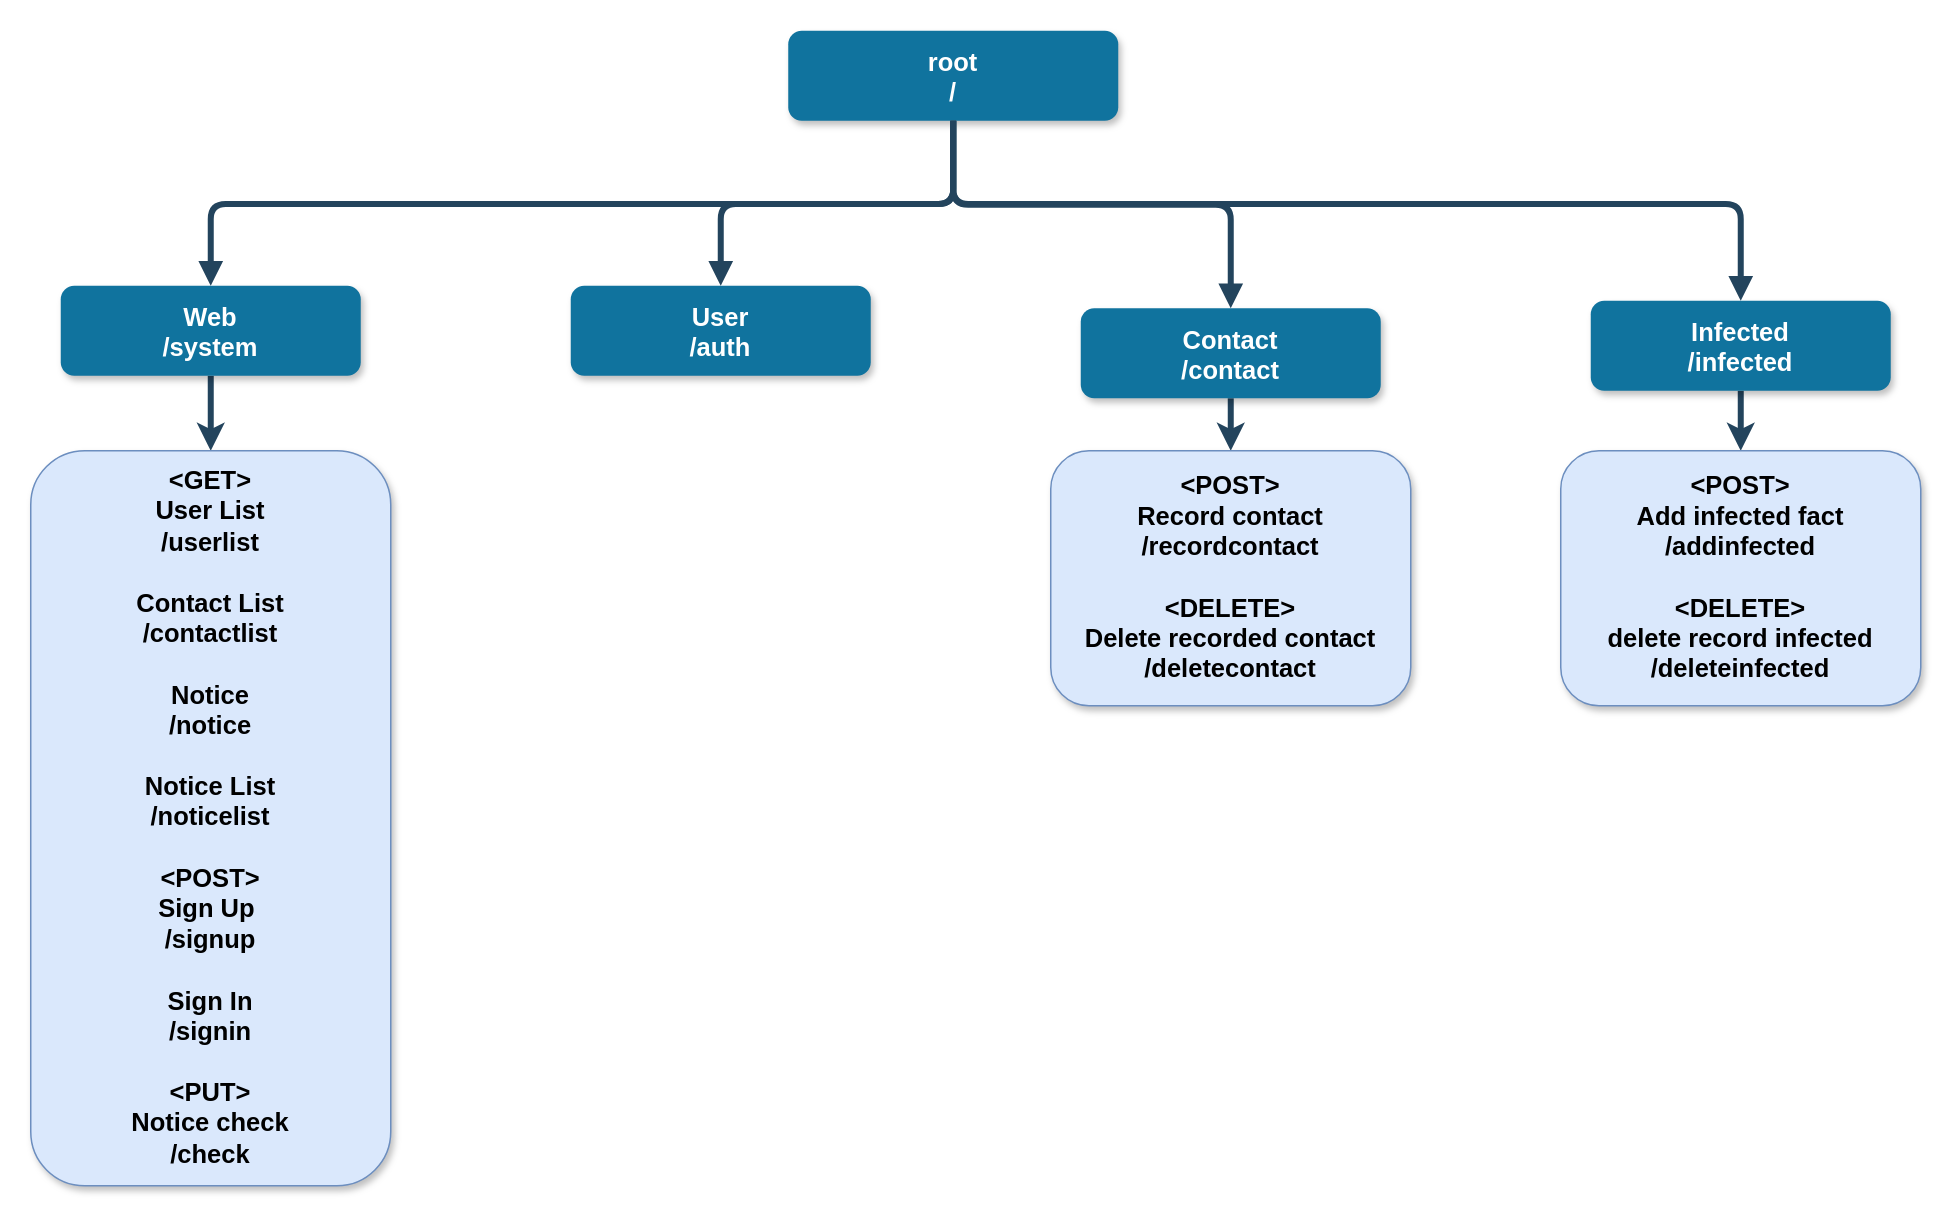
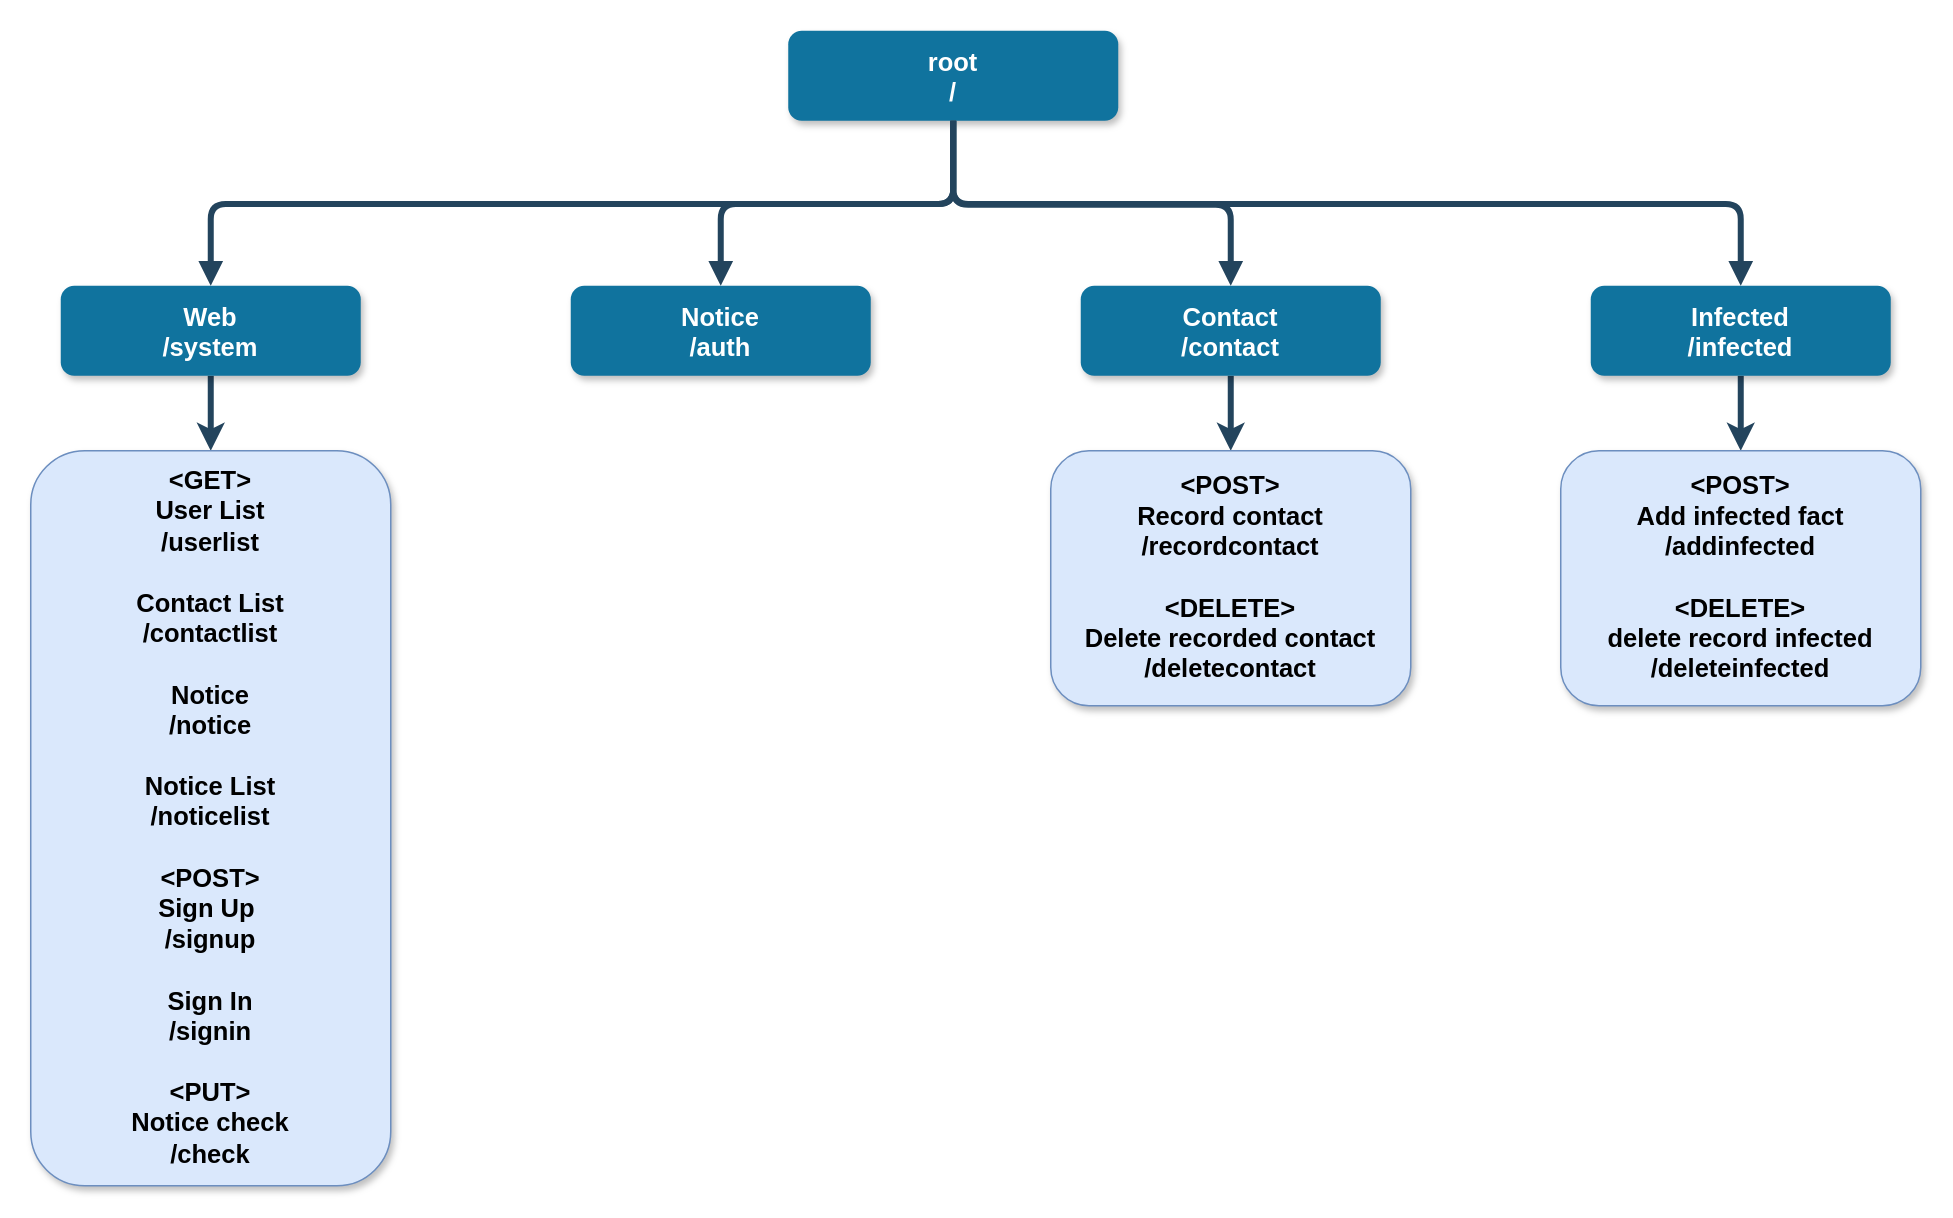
(720, 318) -> (720, 318)
(1741, 346) -> (1741, 331)
(1231, 353) -> (1231, 331)
